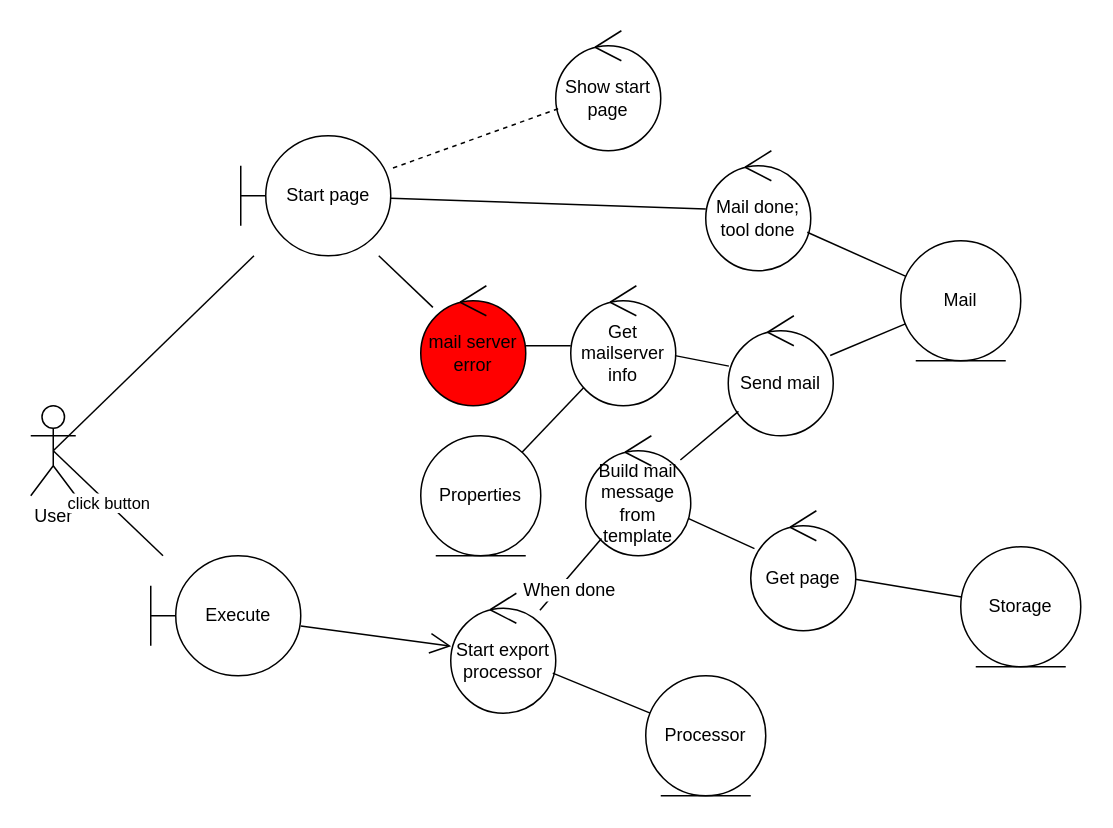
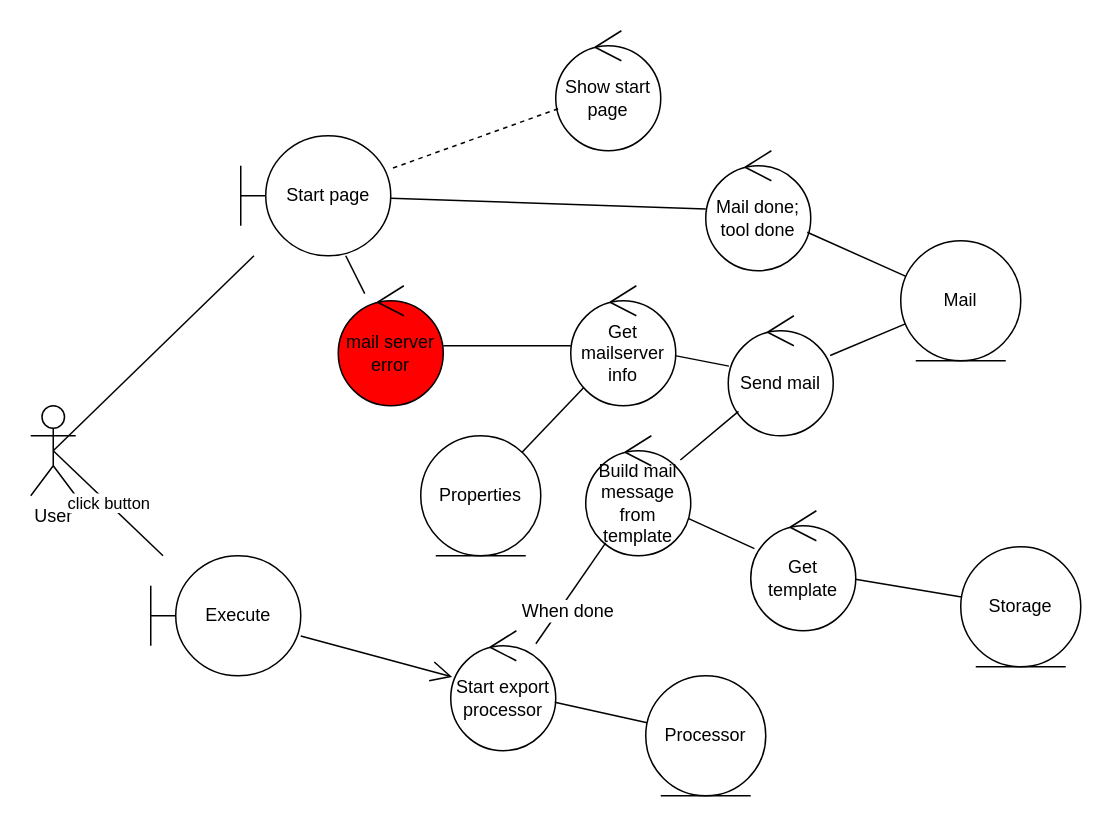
(473, 346) -> (391, 346)
(803, 578) -> (803, 578)
(503, 653) -> (503, 691)
